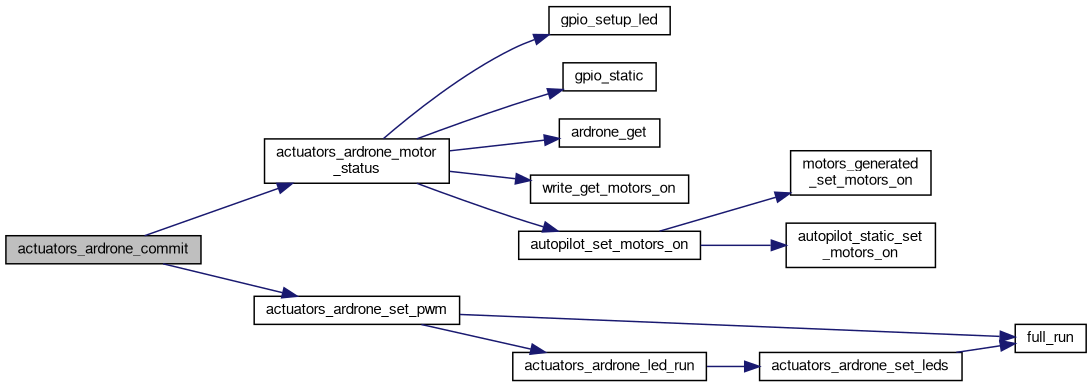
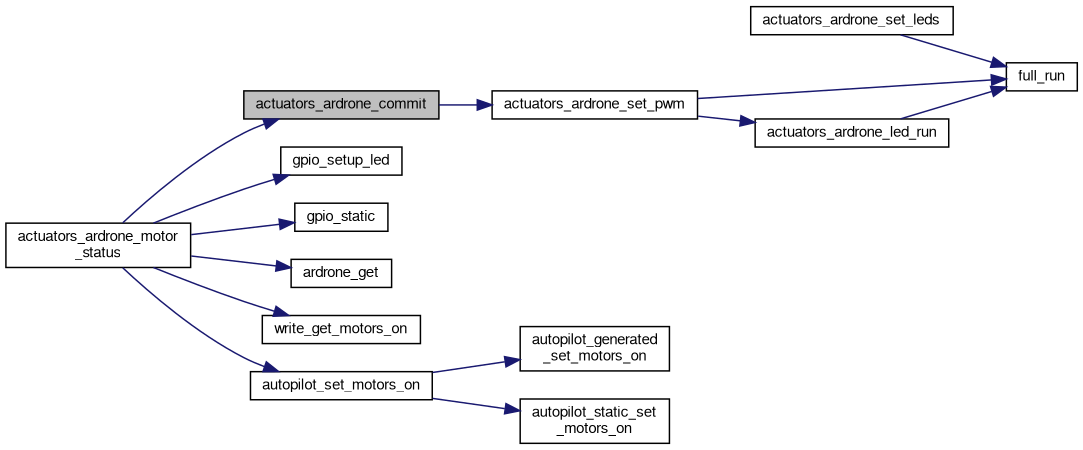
(861, 173) -> (595, 349)
(212, 212) -> (189, 167)
(726, 366) -> (946, 105)
